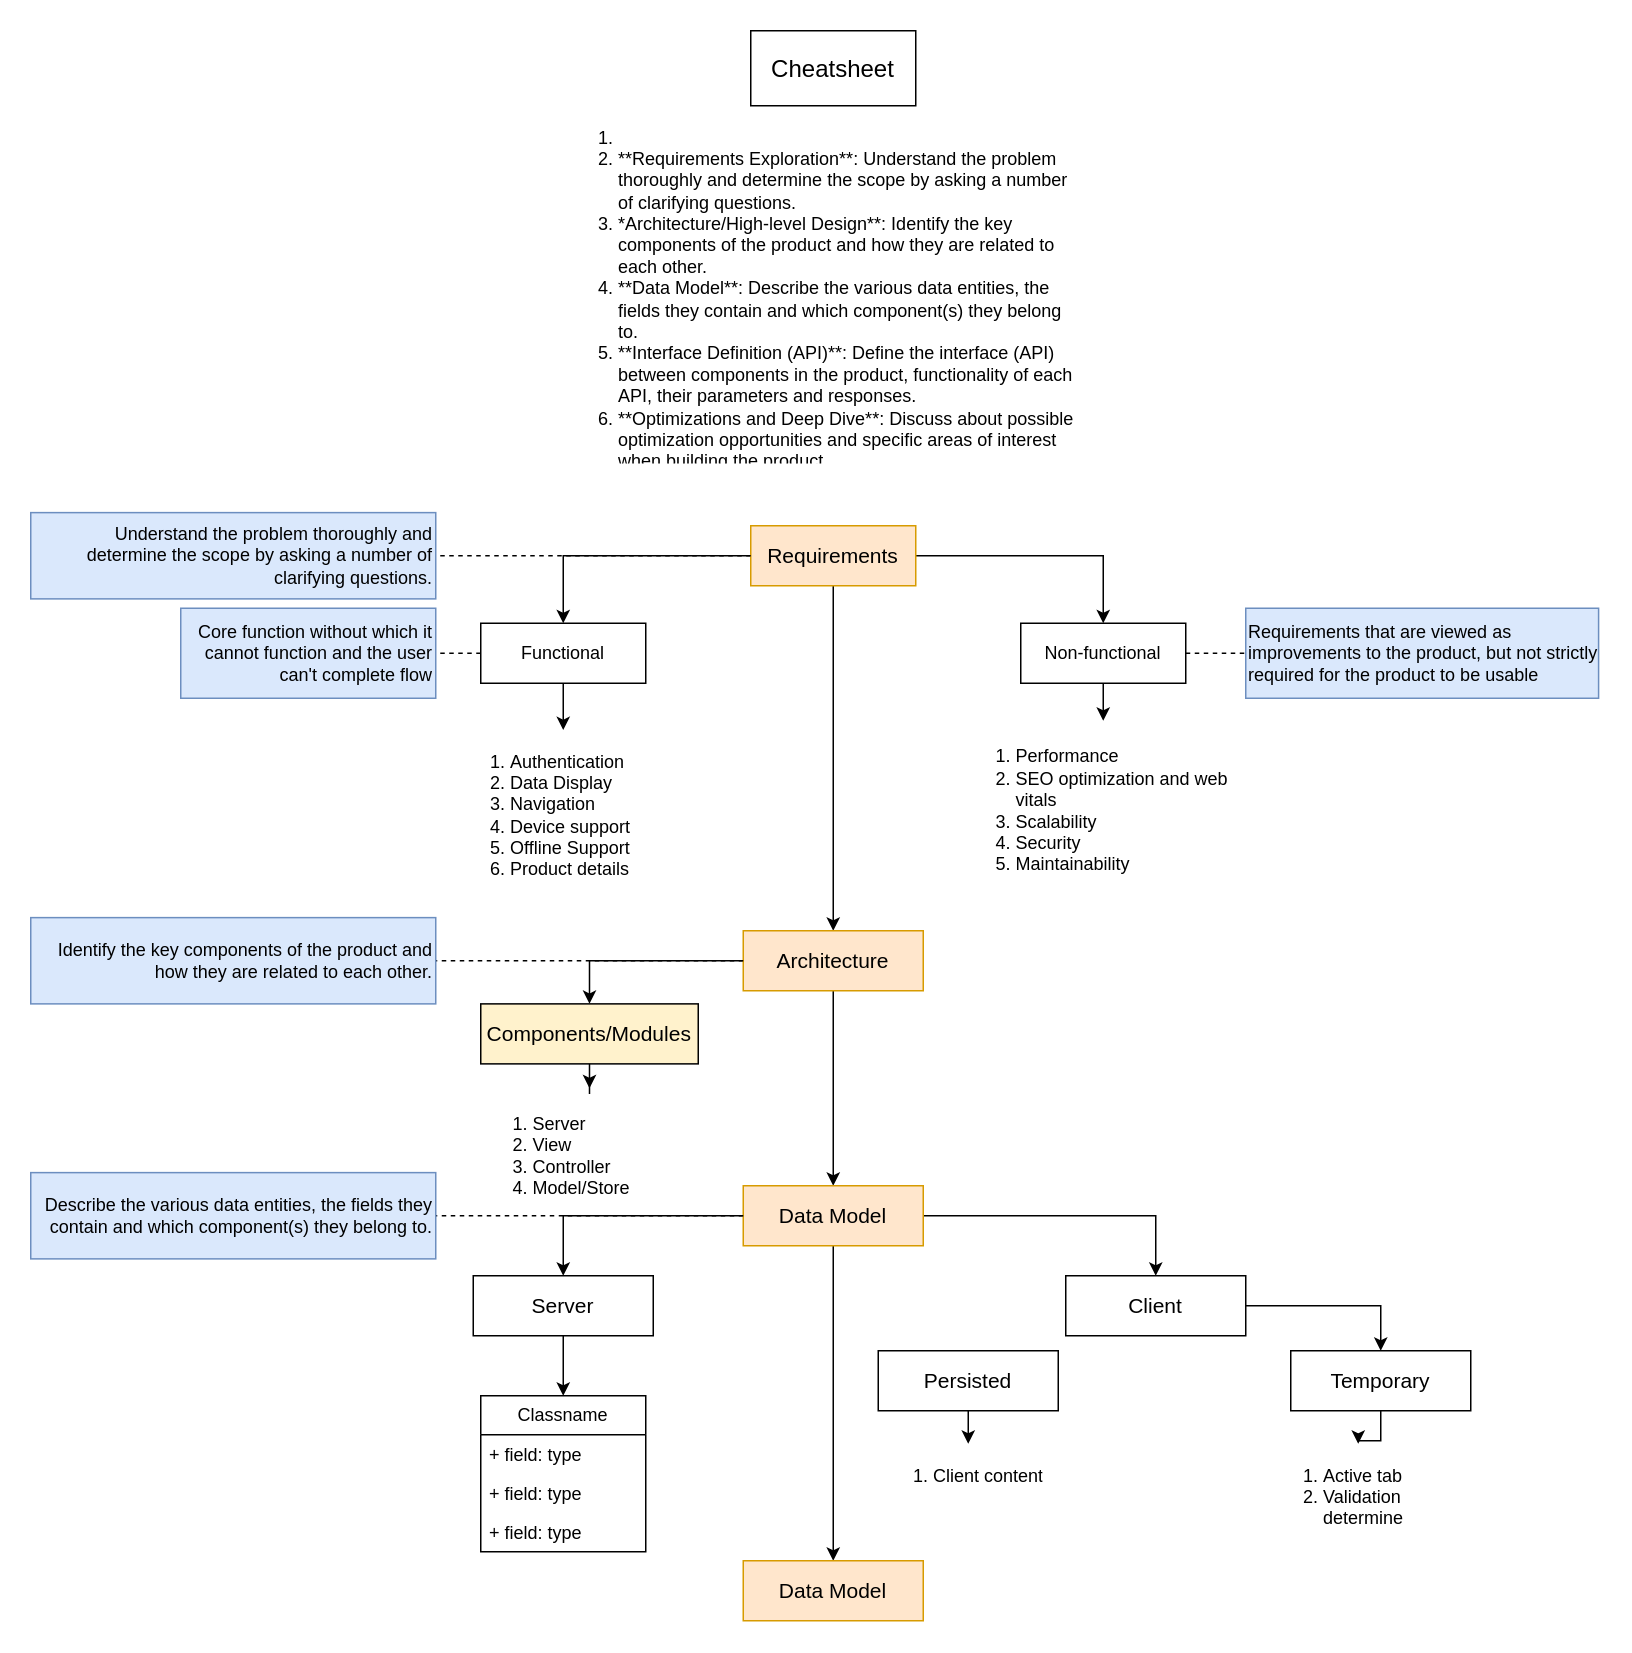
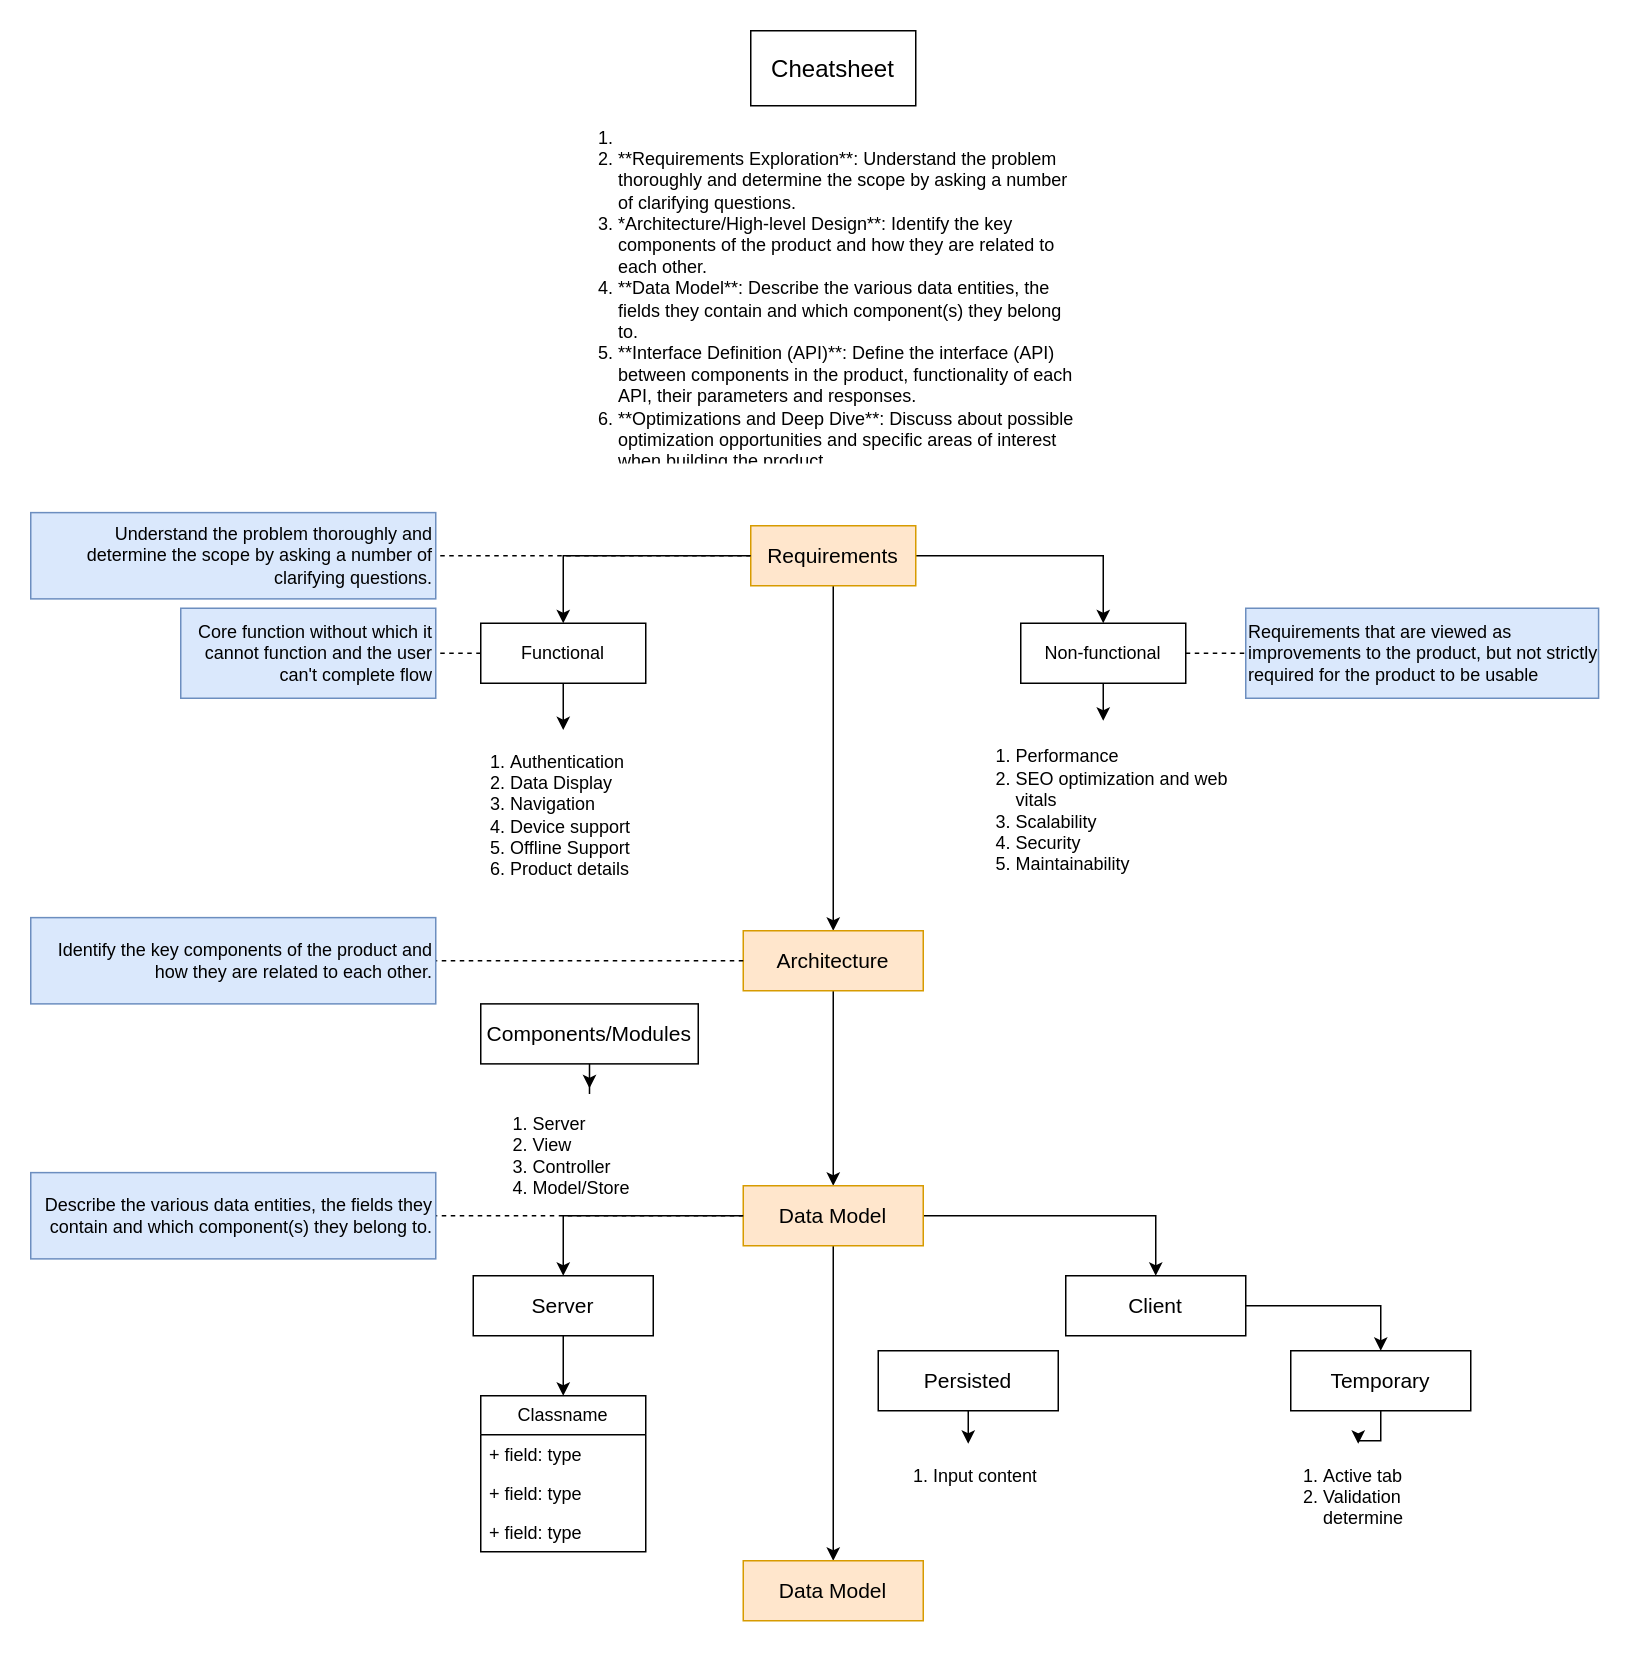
(590, 978) -> none
(590, 1034) -> (590, 1034)
(937, 1474) -> (937, 1474)
